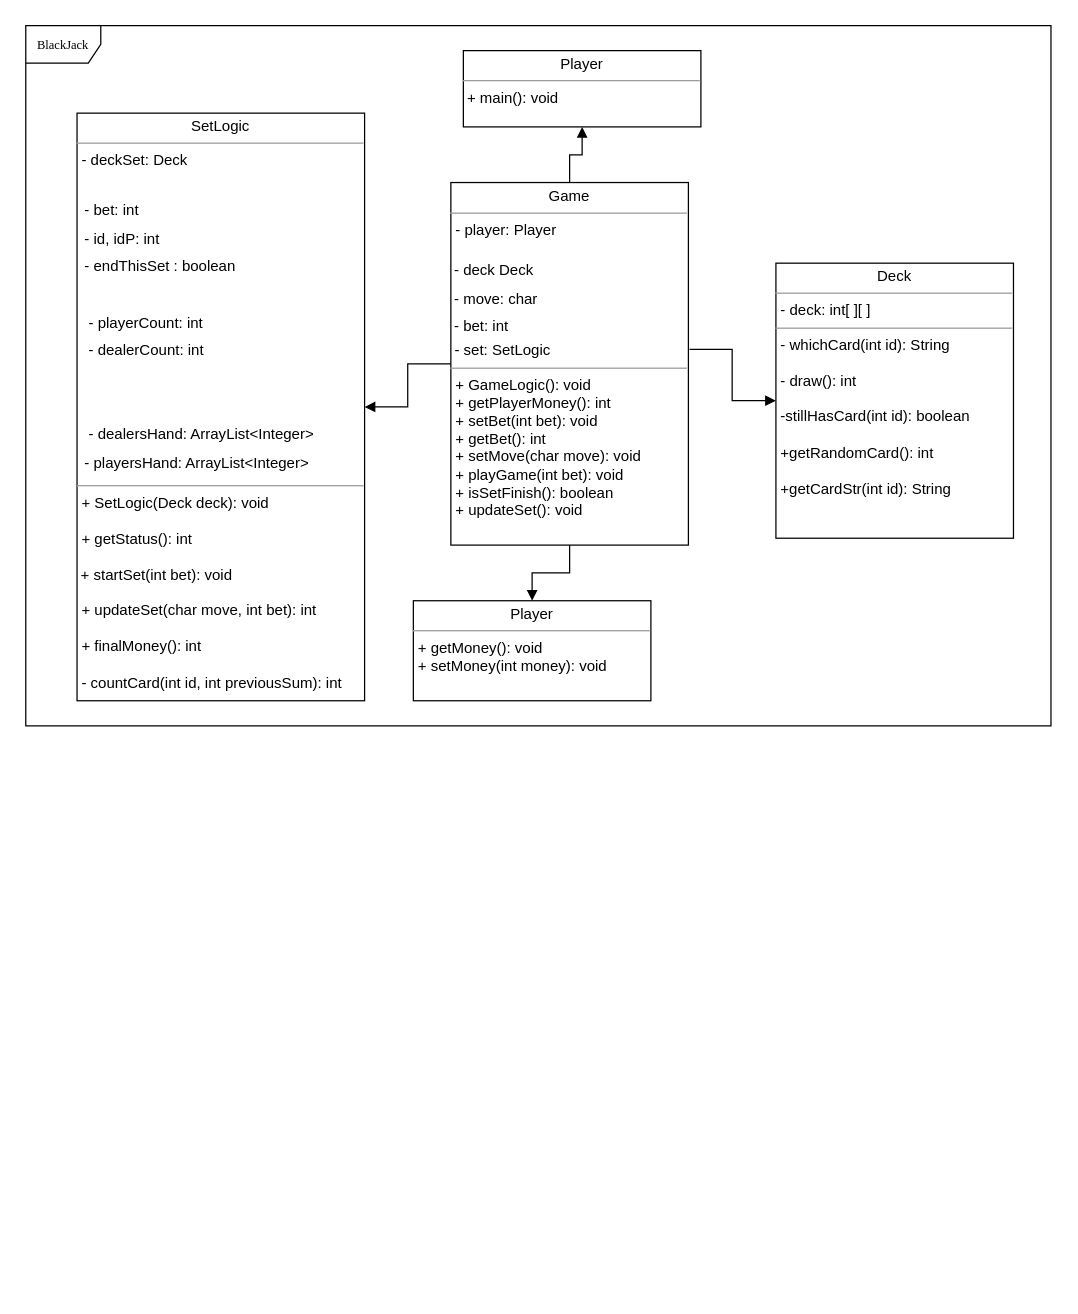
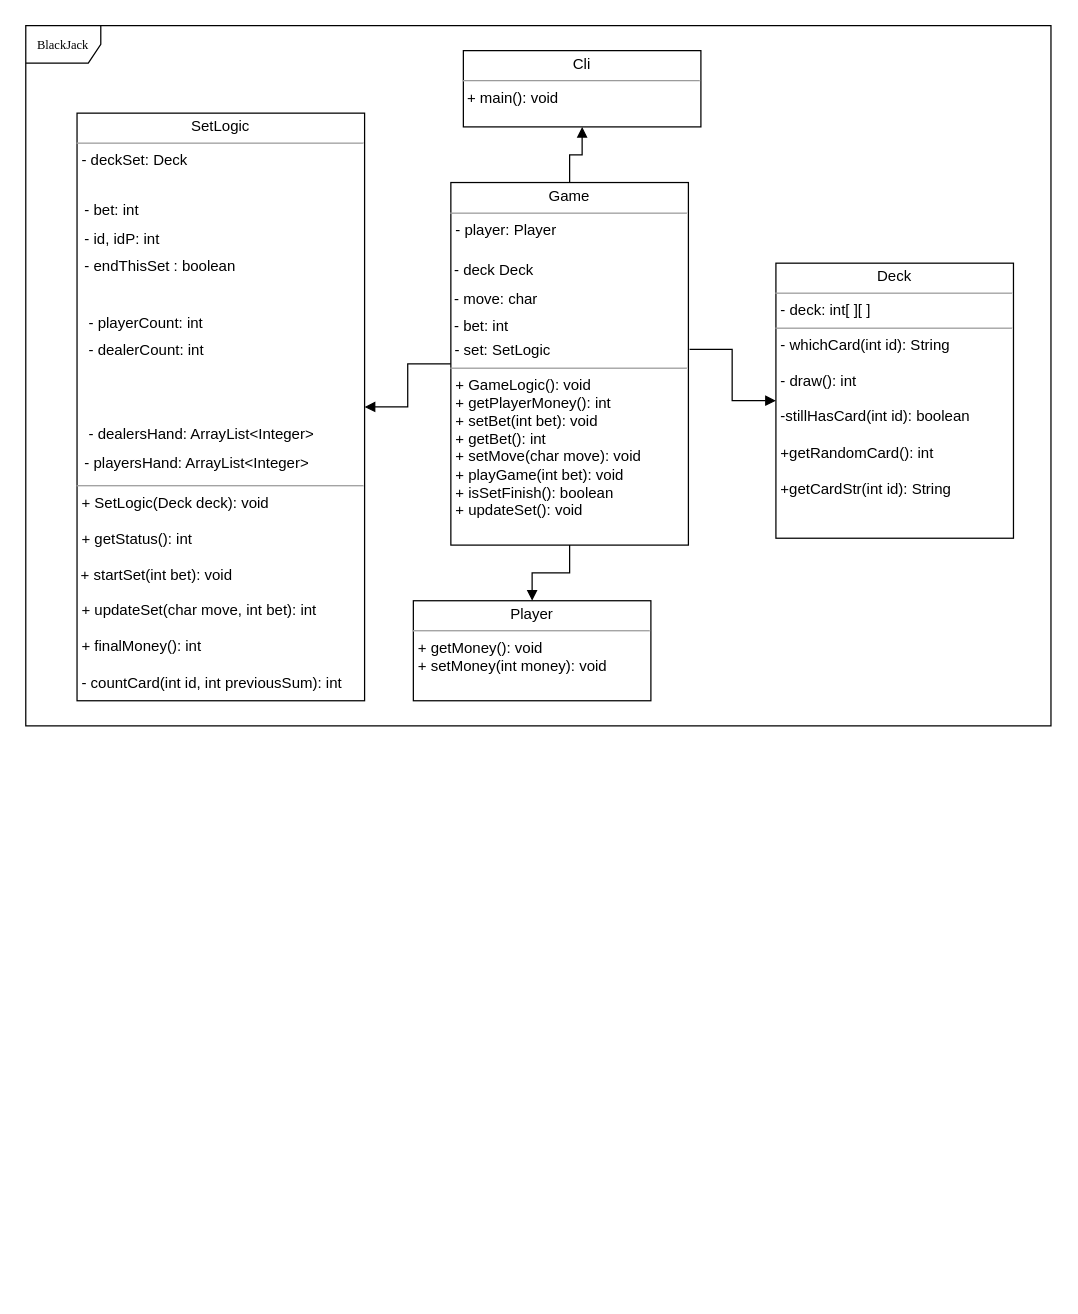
(512, 69) -> (512, 69)
